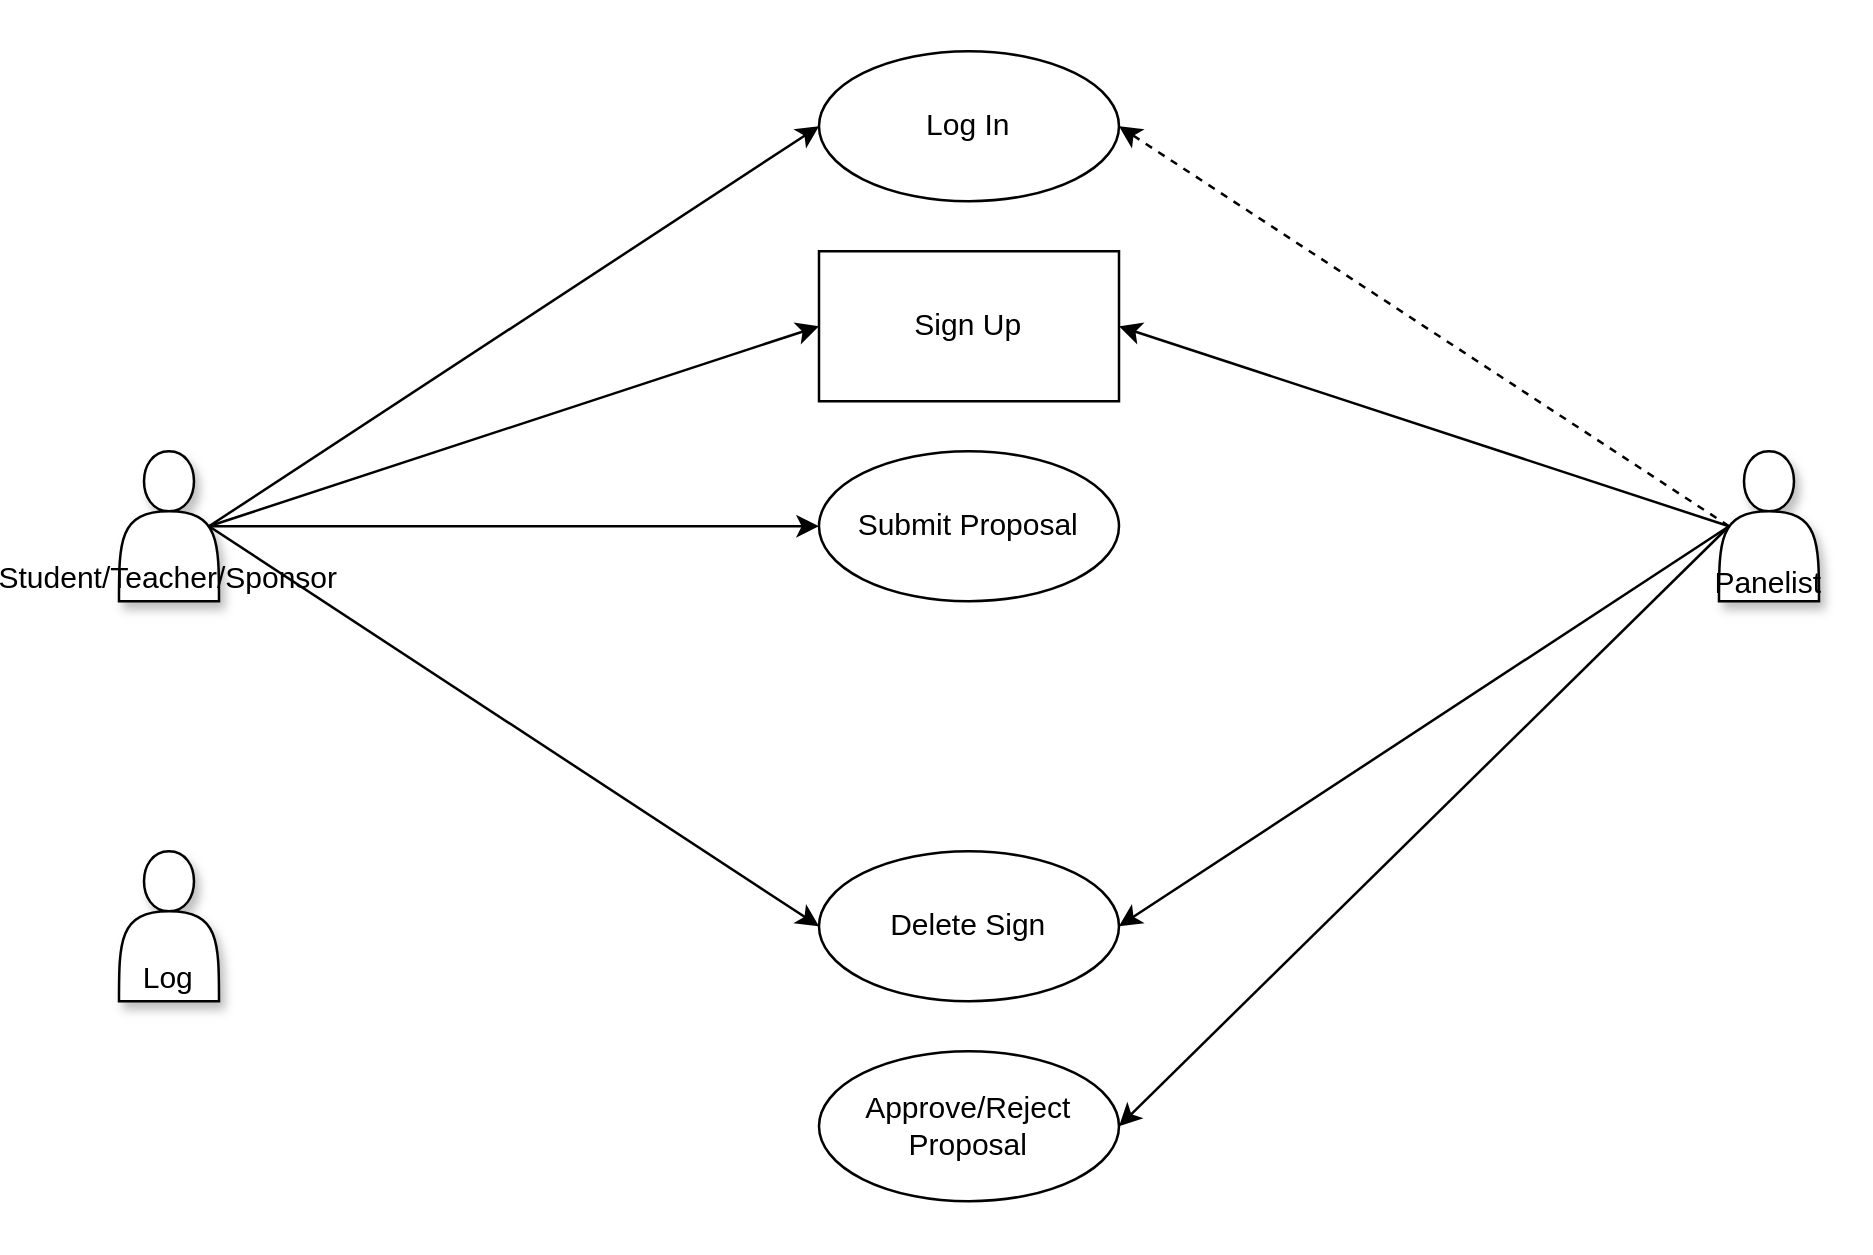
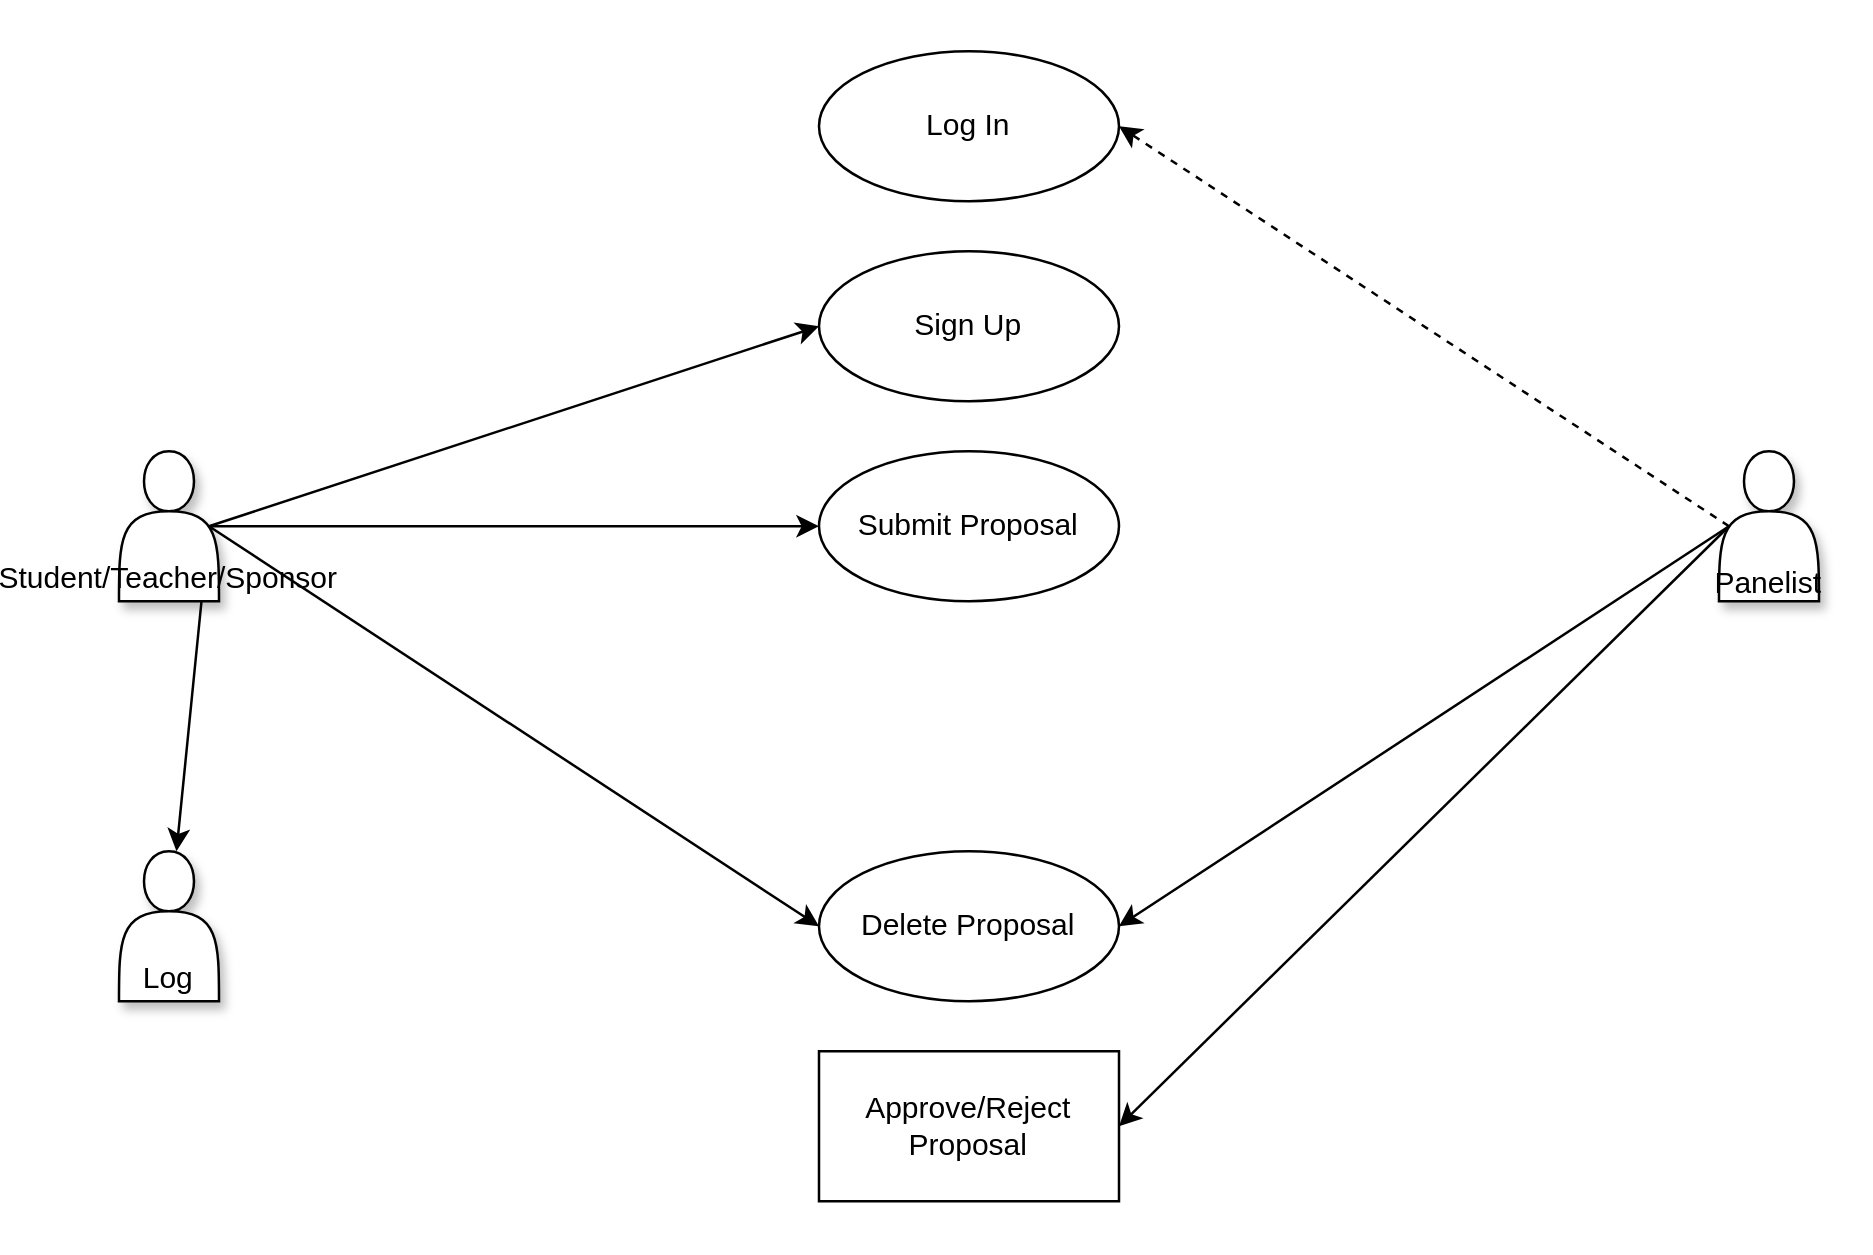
(513, 326) -> (190, 718)
(969, 326) -> (969, 326)
(1425, 427) -> none
(969, 926) -> (969, 926)
(969, 1126) -> (969, 1126)
